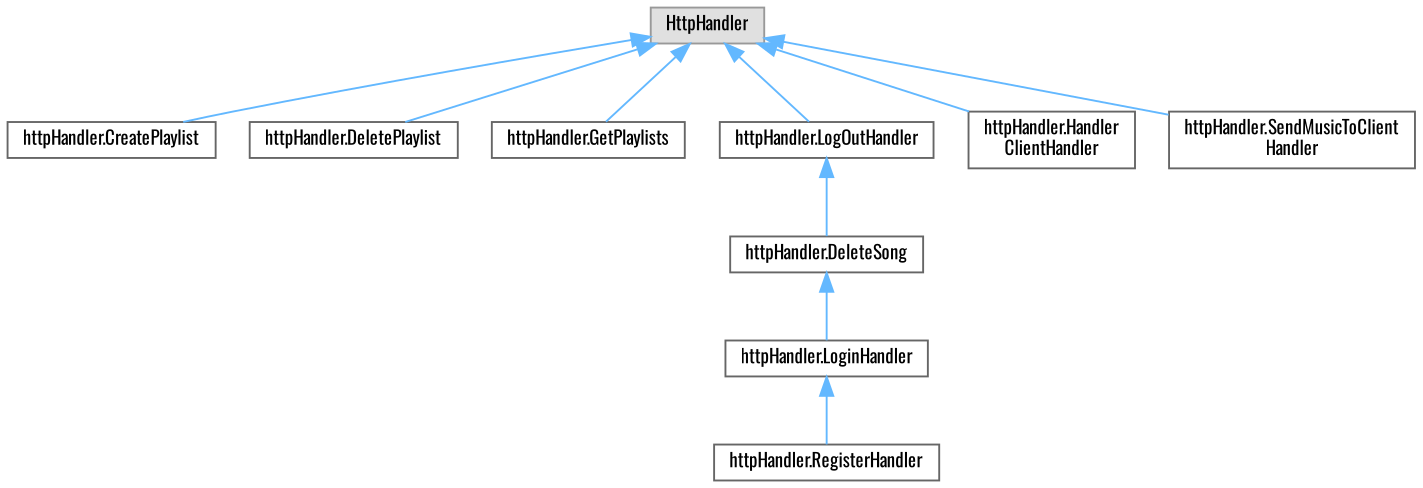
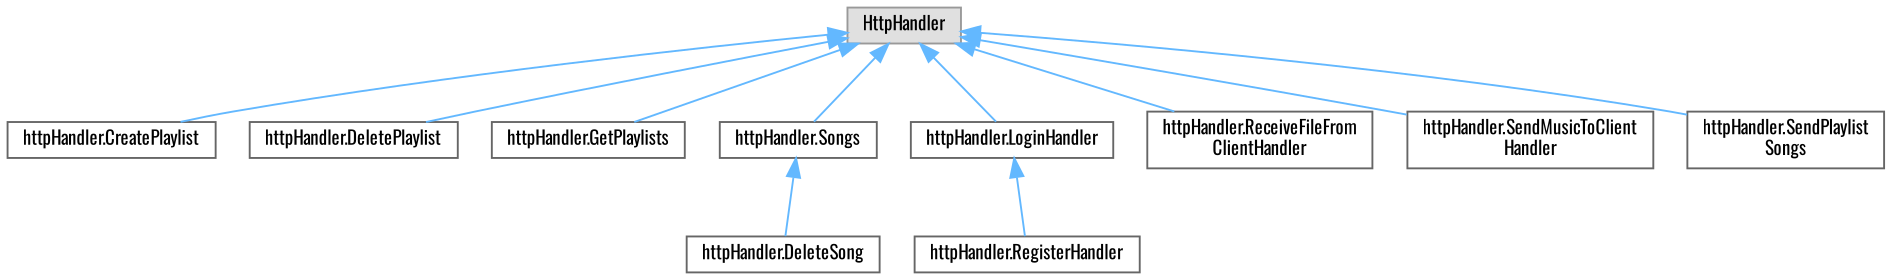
(827, 140) -> (798, 140)
(1052, 140) -> (1260, 140)
none -> (1786, 140)
(827, 316) -> (965, 90)
